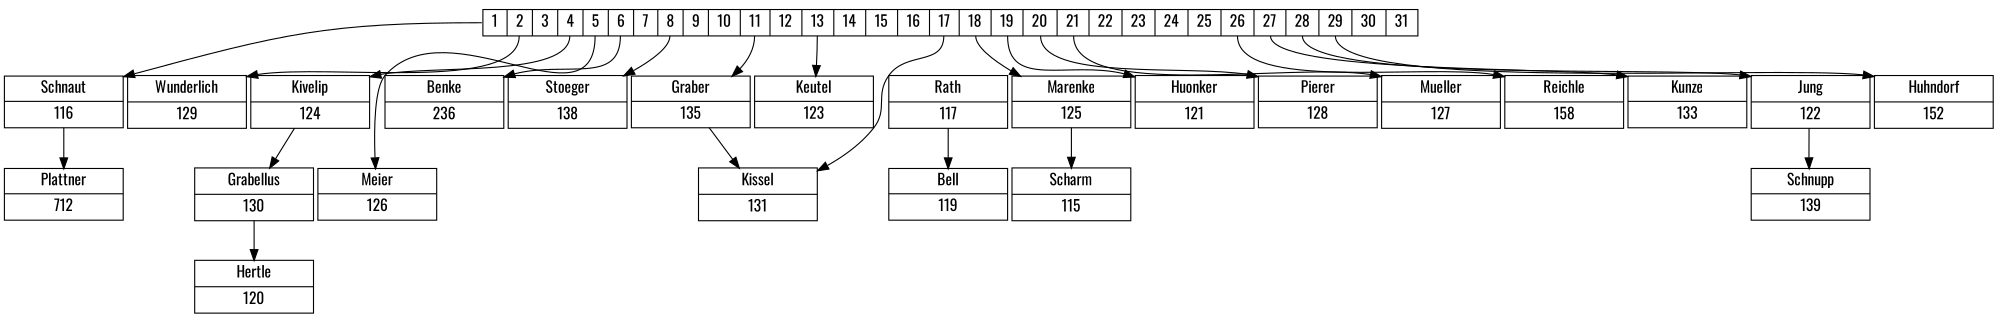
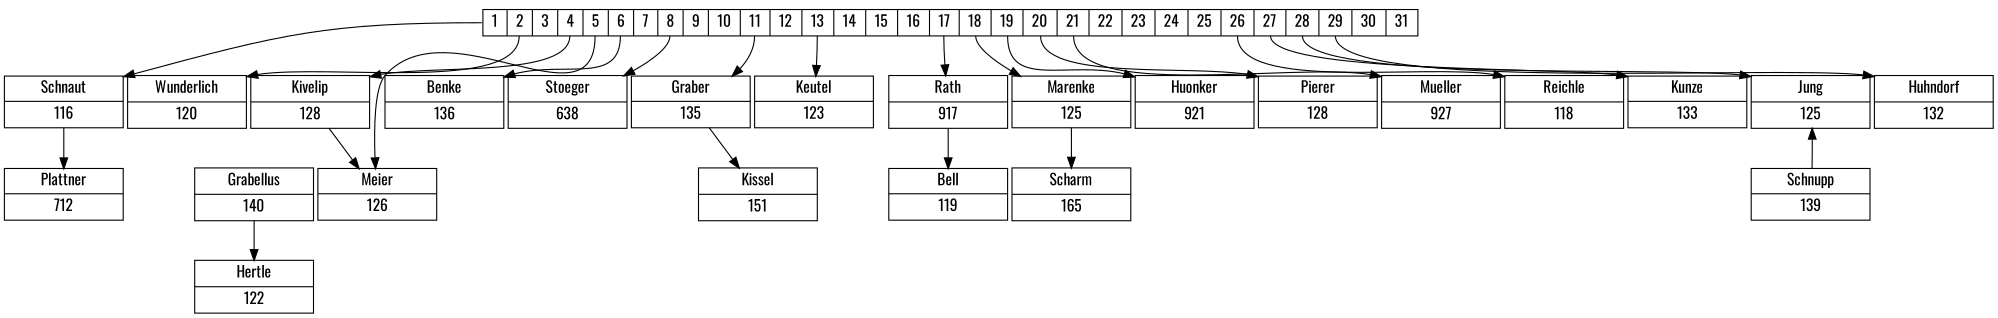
(882, 96) -> (944, 50)
(187, 115) -> (187, 115)
(310, 115) -> (310, 115)
(444, 115) -> (444, 115)
(568, 115) -> (568, 115)
(948, 115) -> (948, 115)
(1195, 115) -> (1195, 115)
(1441, 115) -> (1441, 115)
(1564, 115) -> (1564, 115)
(1811, 115) -> (1811, 115)
(1934, 115) -> (1934, 115)
(285, 143) -> (341, 144)
(1809, 143) -> (1812, 154)
(254, 207) -> (254, 207)
(758, 207) -> (758, 207)
(1071, 207) -> (1071, 207)
(254, 299) -> (254, 299)
